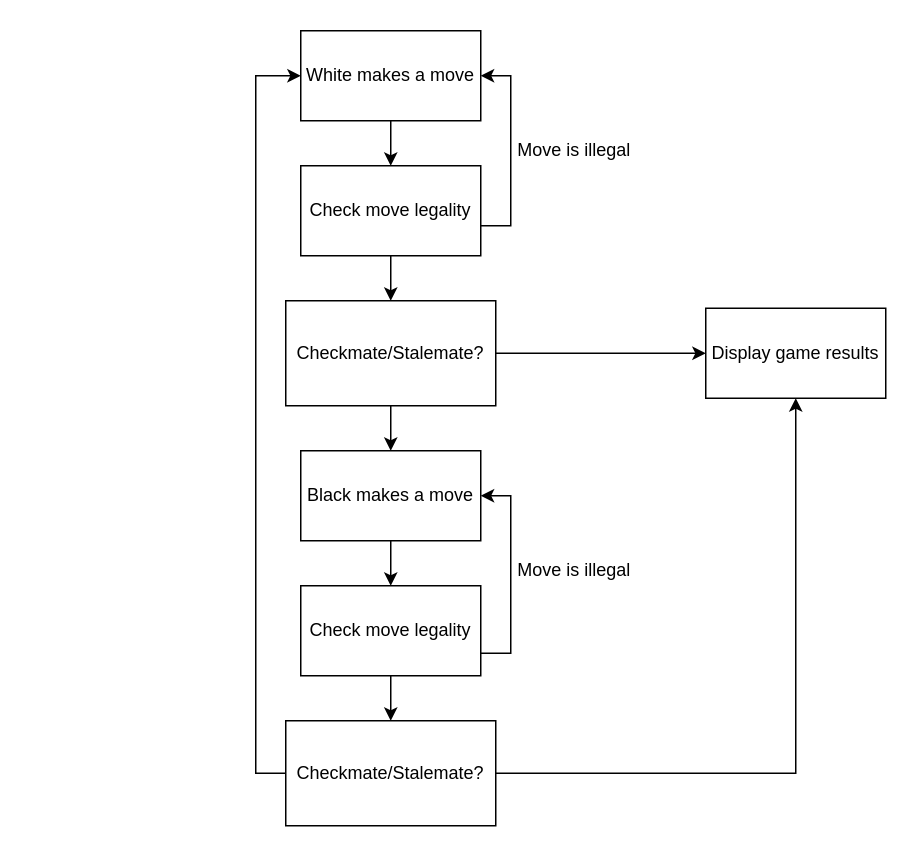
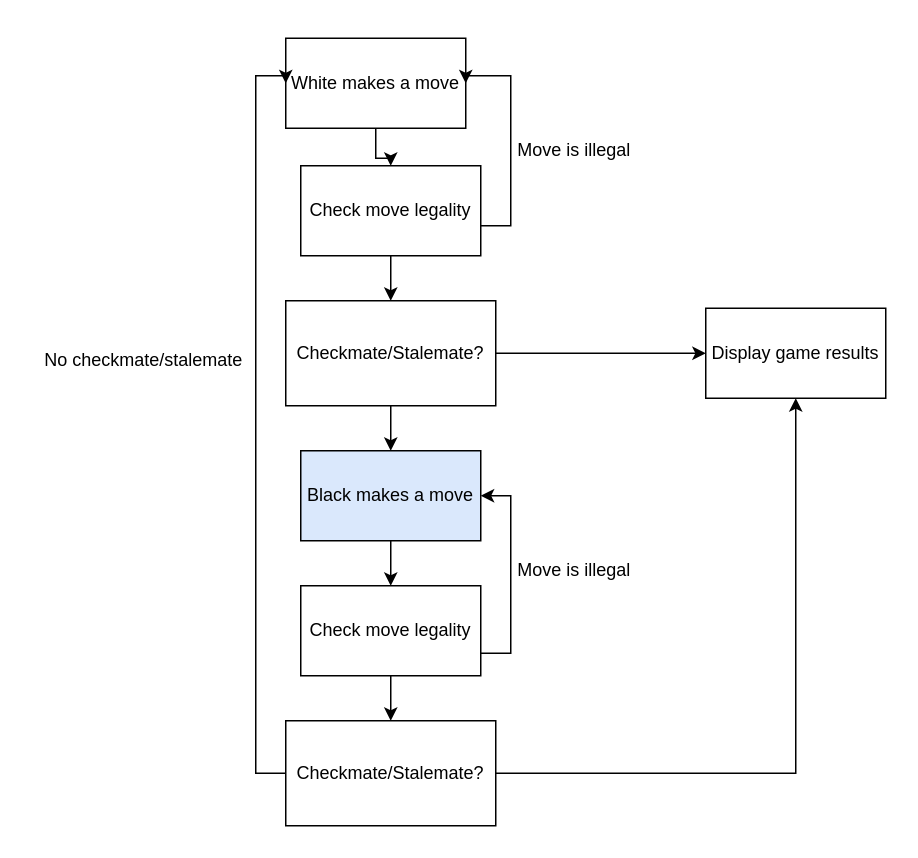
(391, 76) -> (376, 83)
none -> (143, 361)
(391, 496) -> (391, 496)
